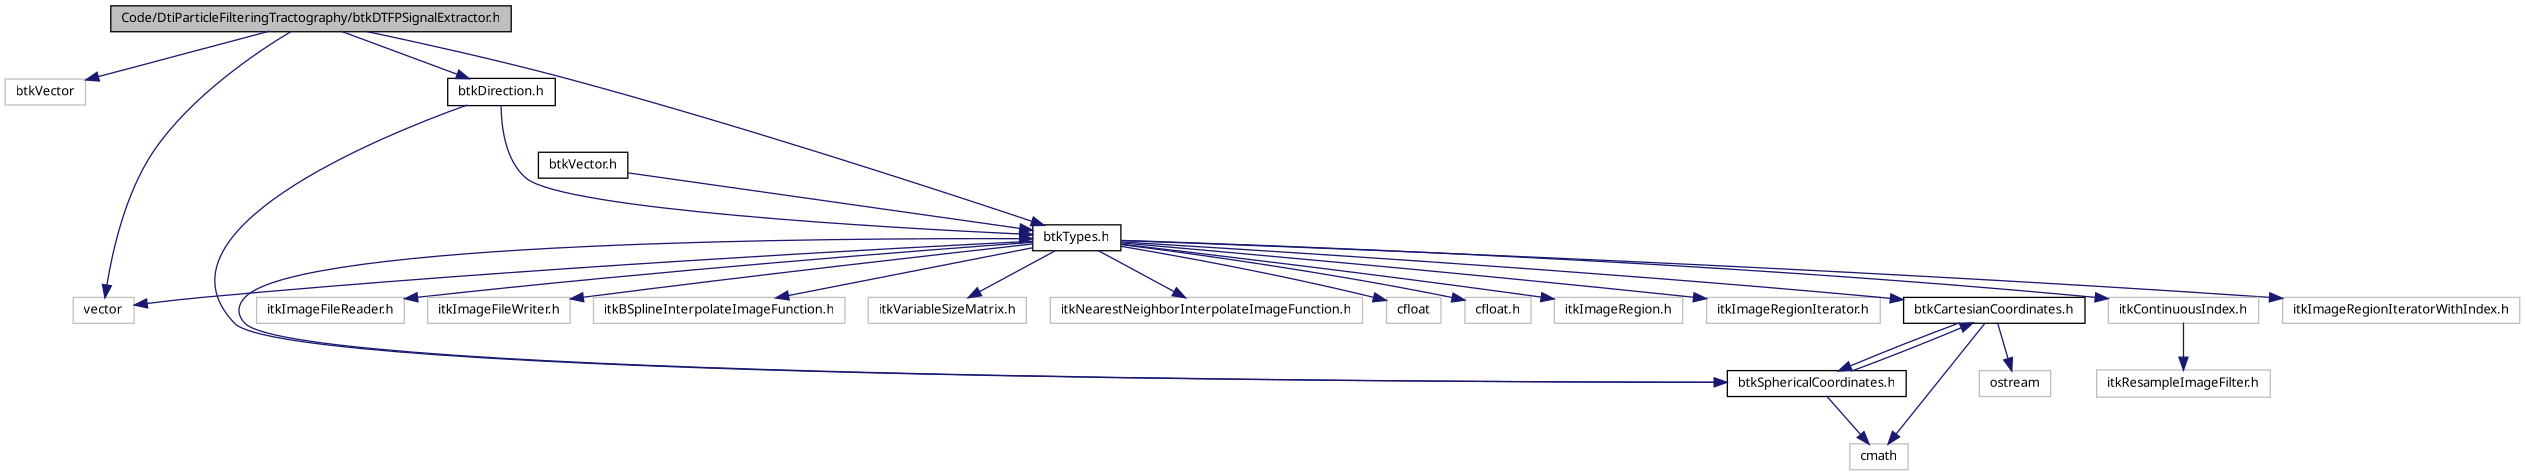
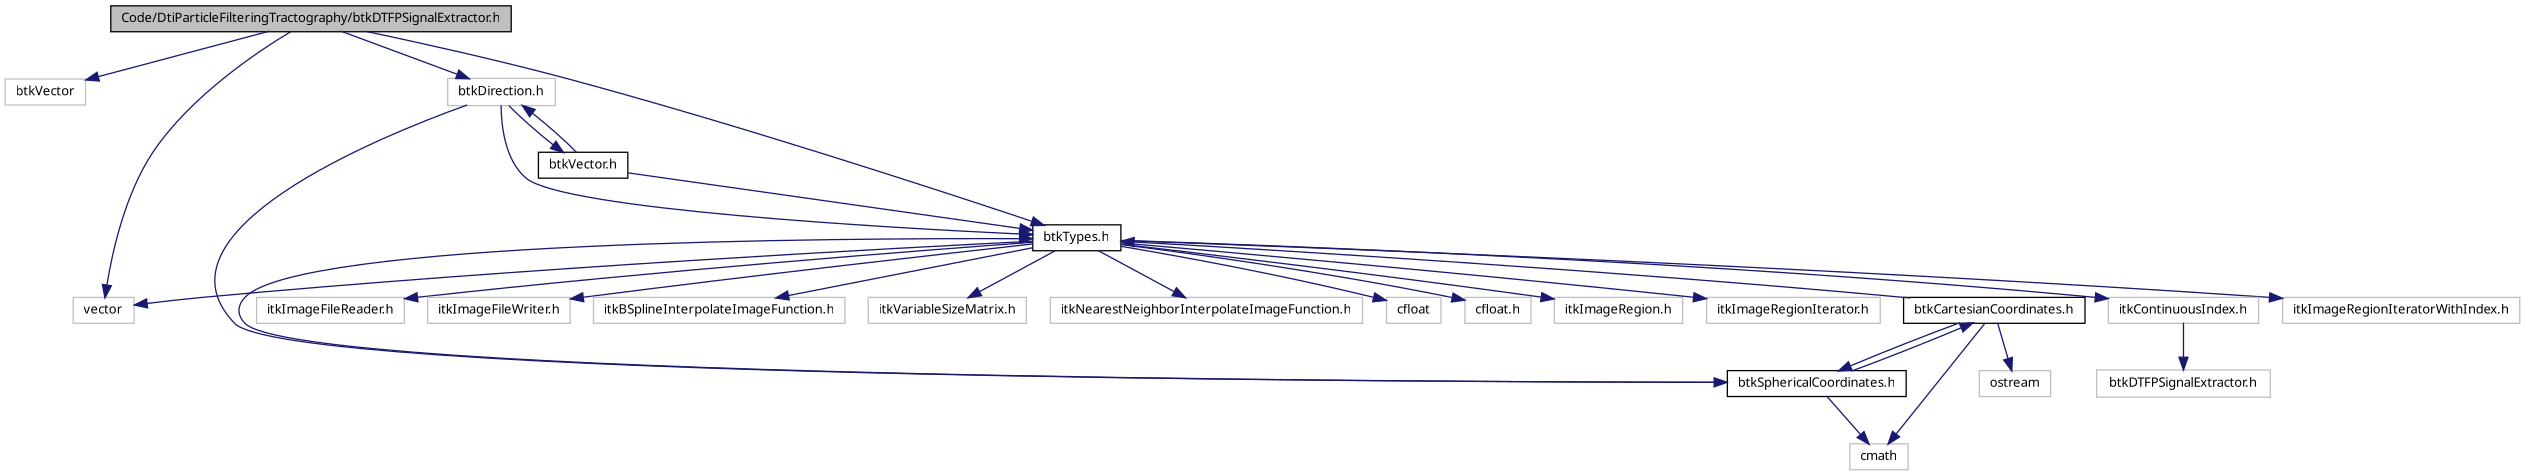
(501, 92) -> (501, 92)
none -> (530, 126)
none -> (555, 132)
(1506, 267) -> (1522, 267)
(2183, 384) -> (2183, 384)
